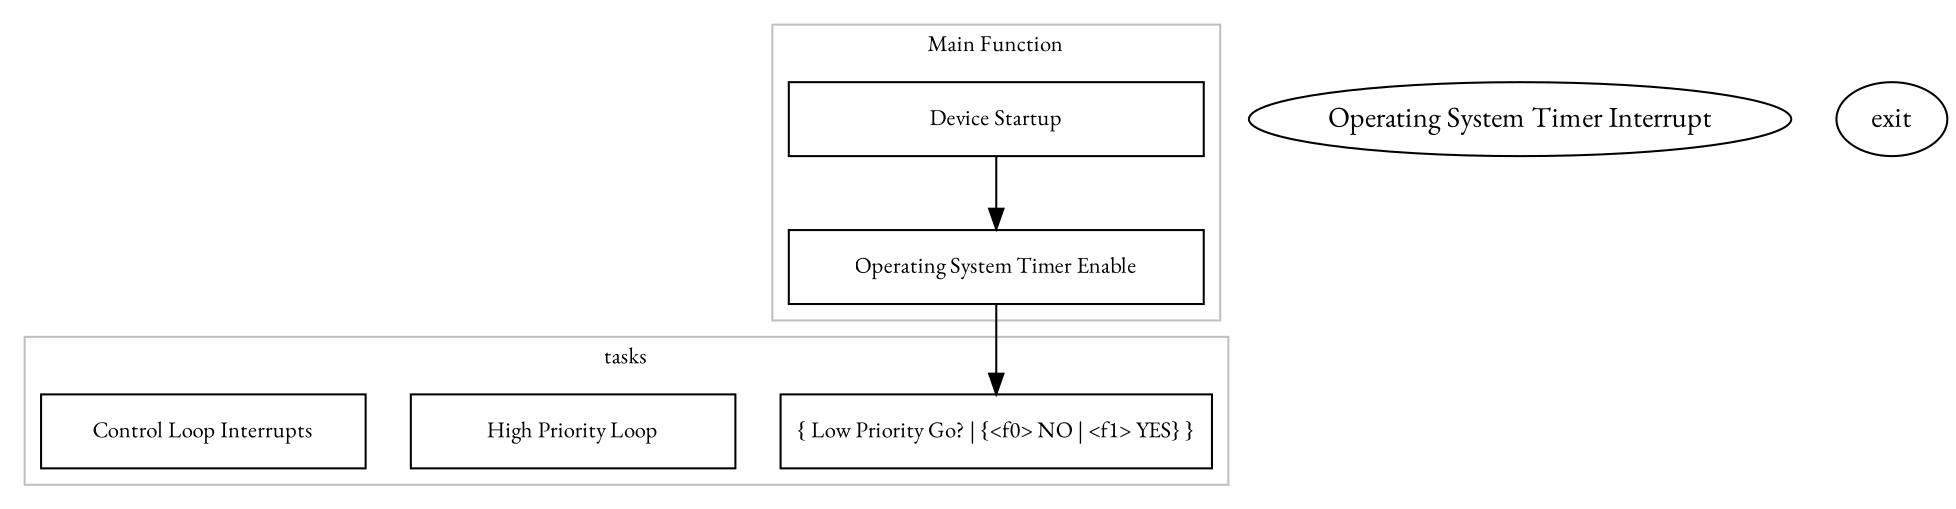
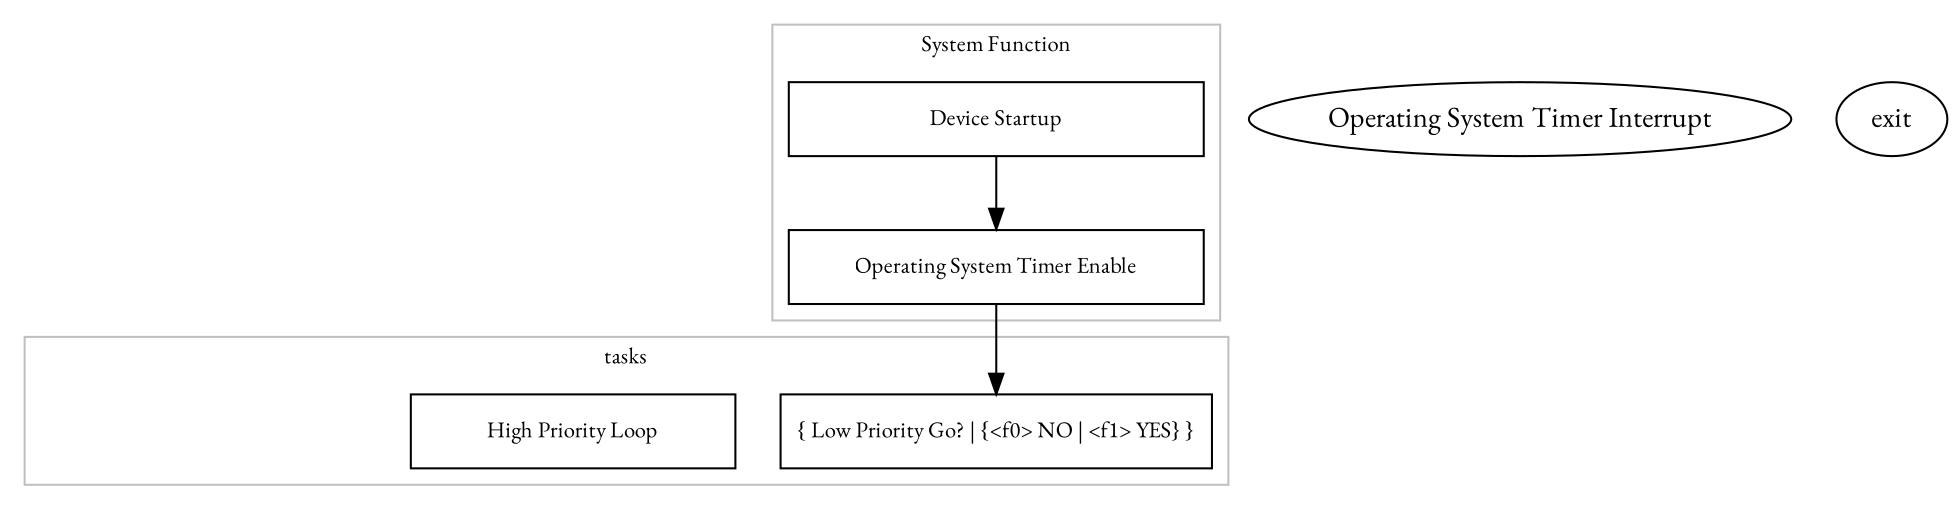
(996, 45) -> (996, 45)
(203, 431) -> none
